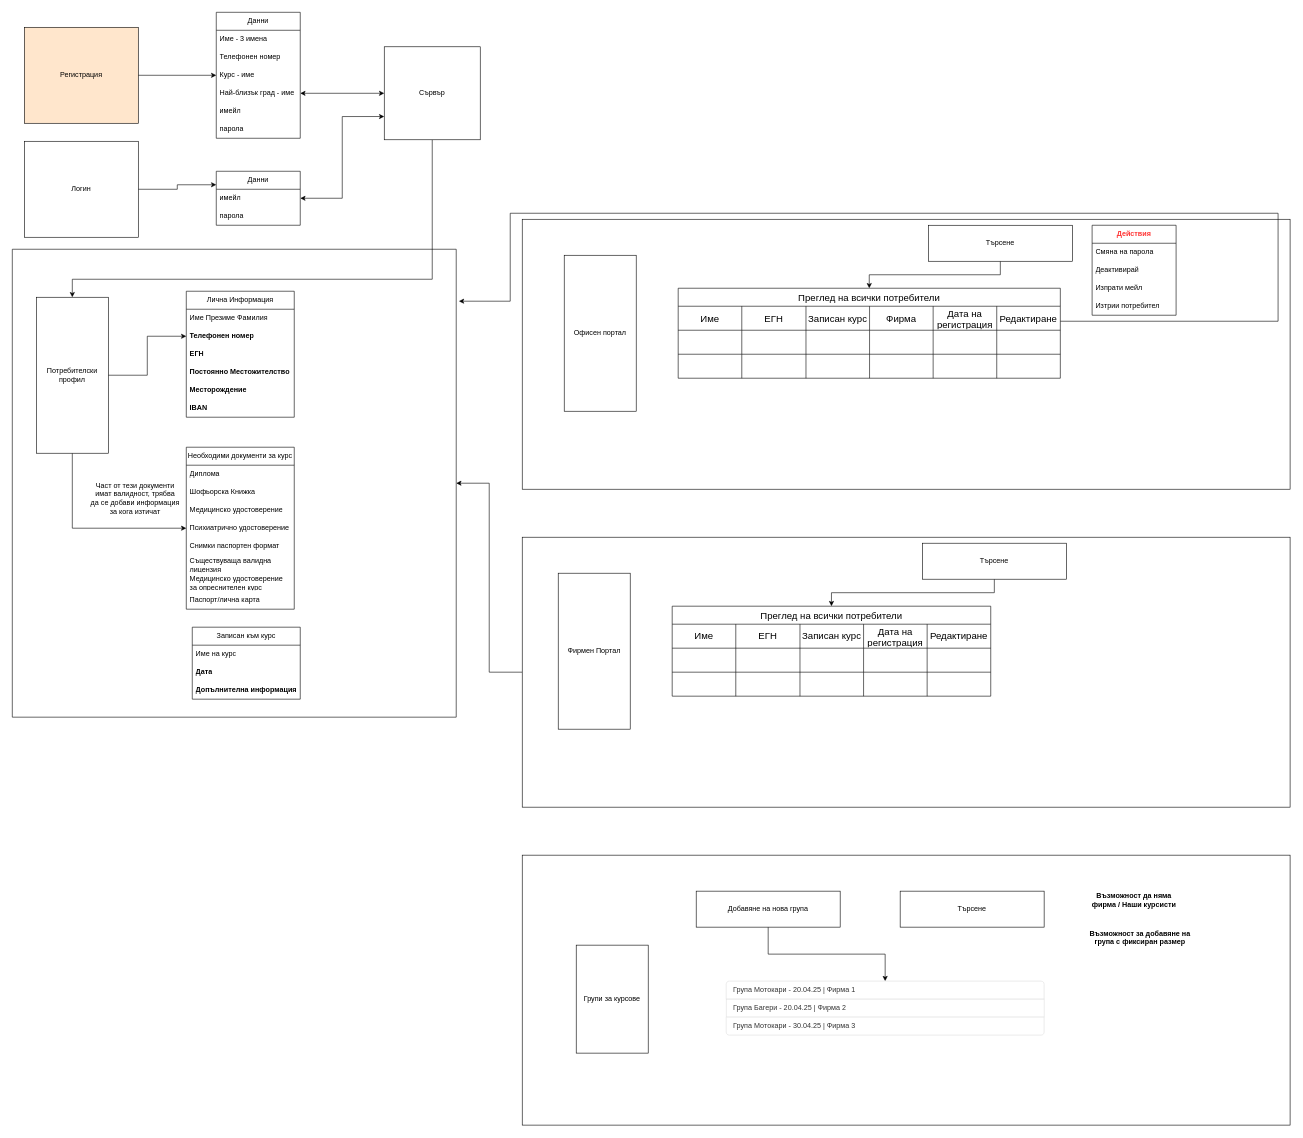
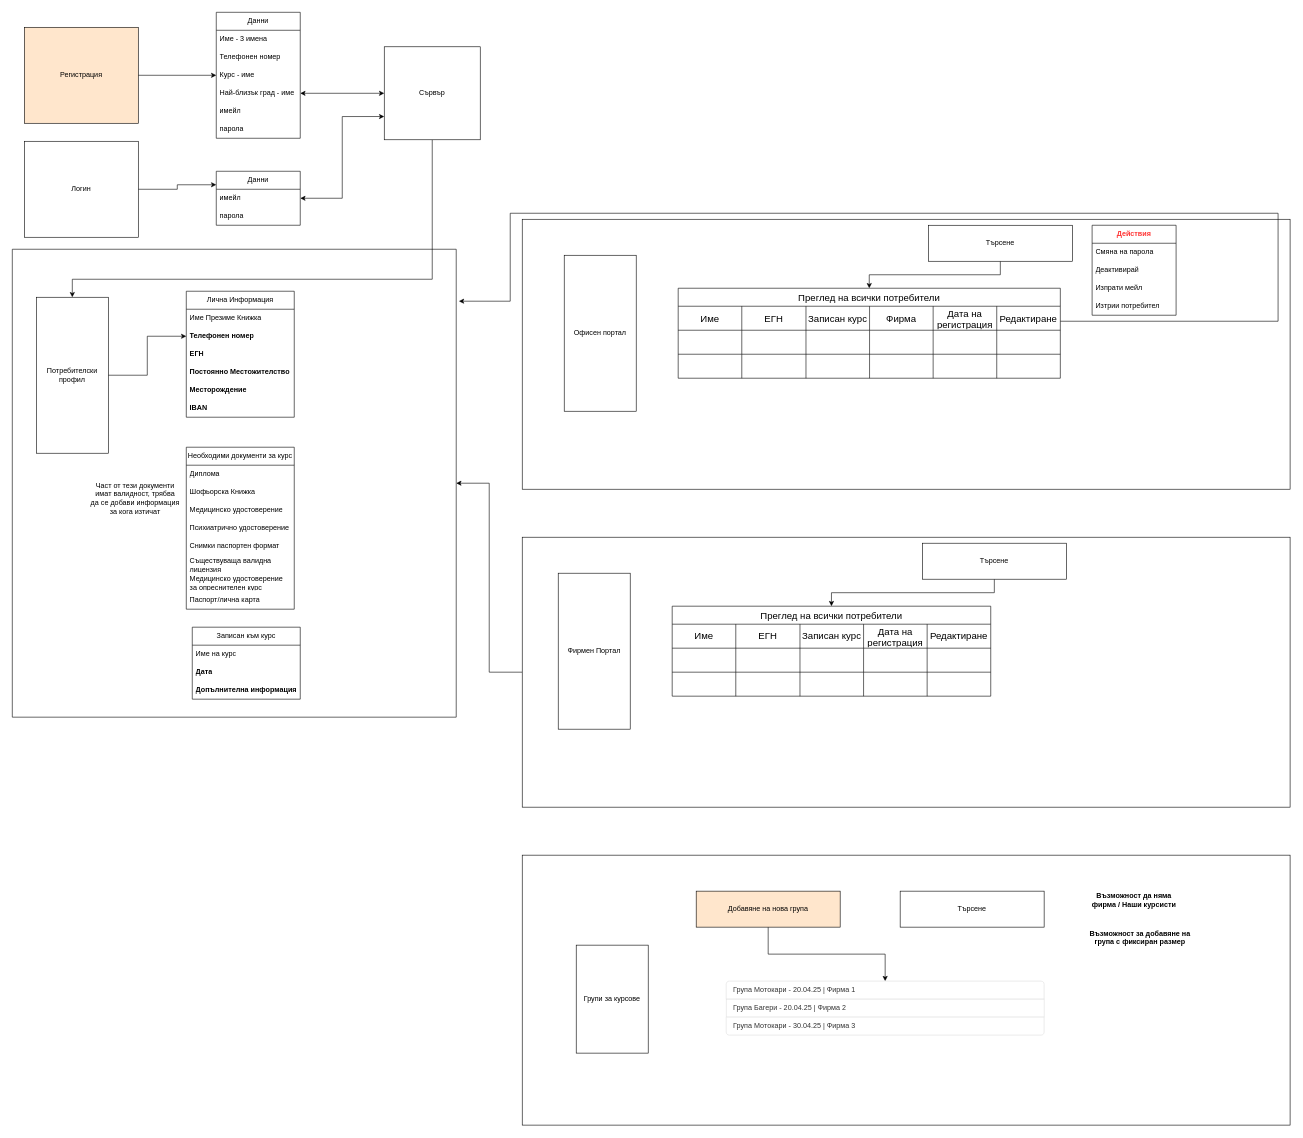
(226, 318) -> (224, 318)
(72, 527) -> none
(768, 909) -> (768, 909)
